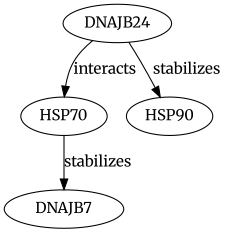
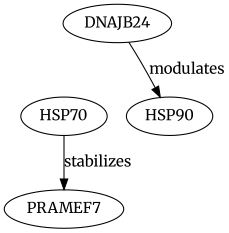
(74, 61) -> none
(187, 70) -> (187, 70)
(64, 209) -> (64, 209)
